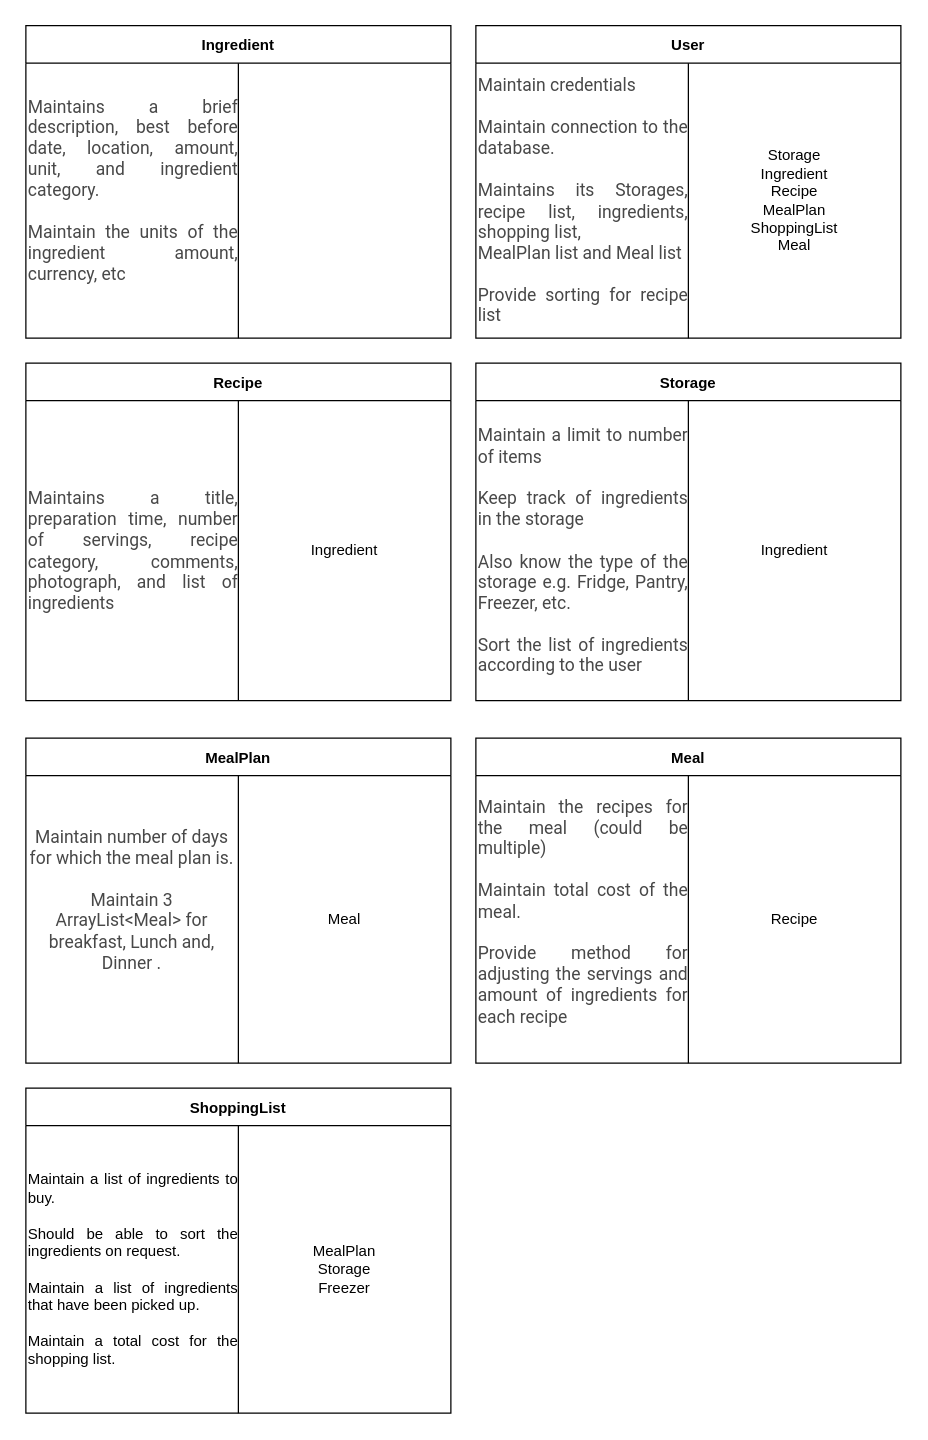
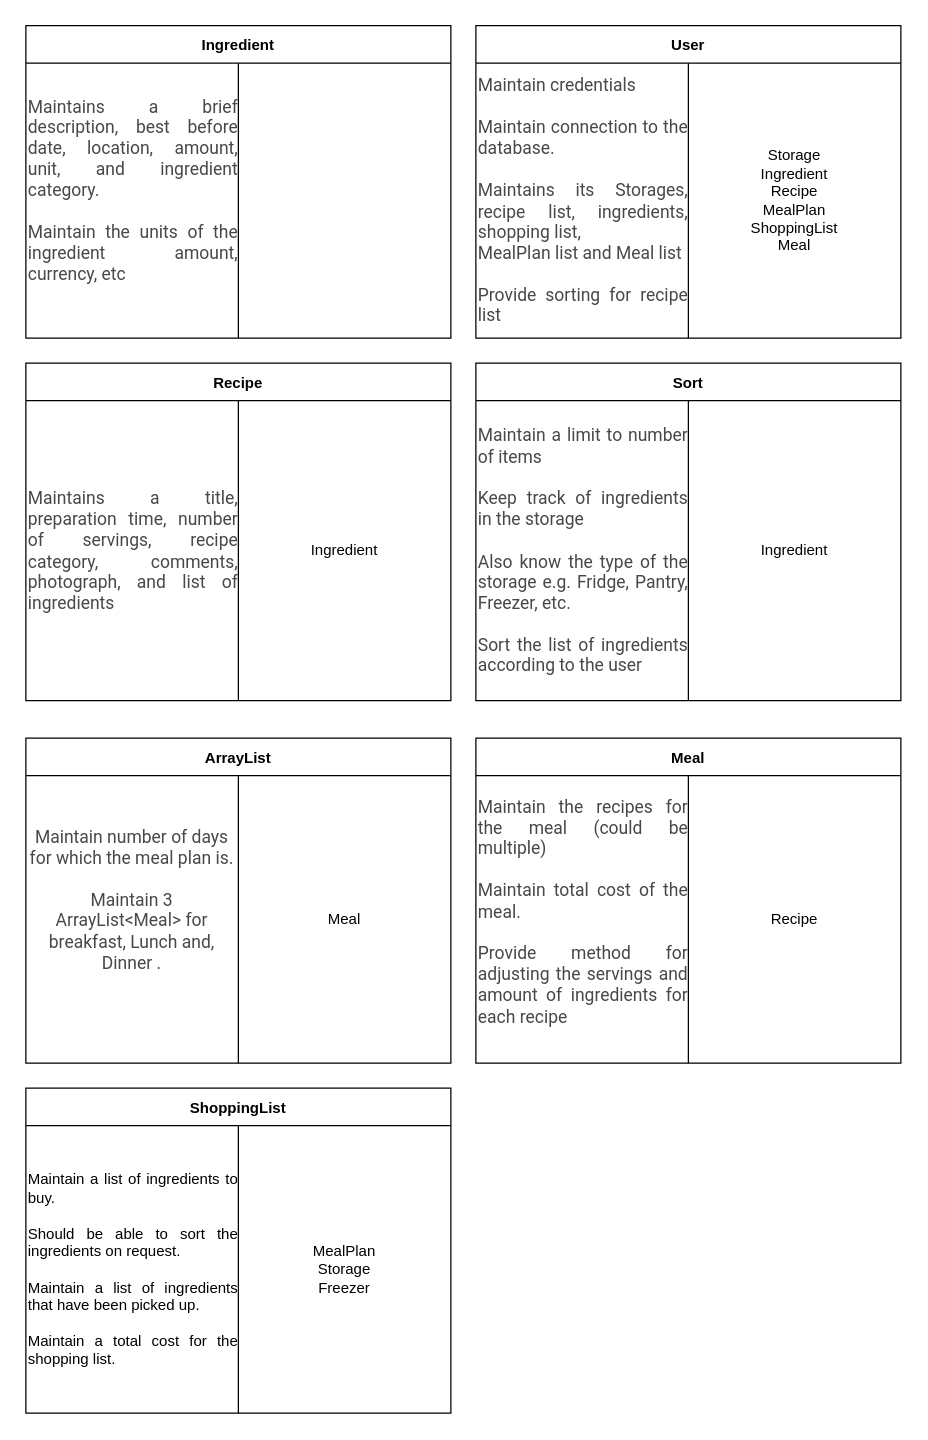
(688, 383) -> (688, 383)
(238, 758) -> (238, 758)
